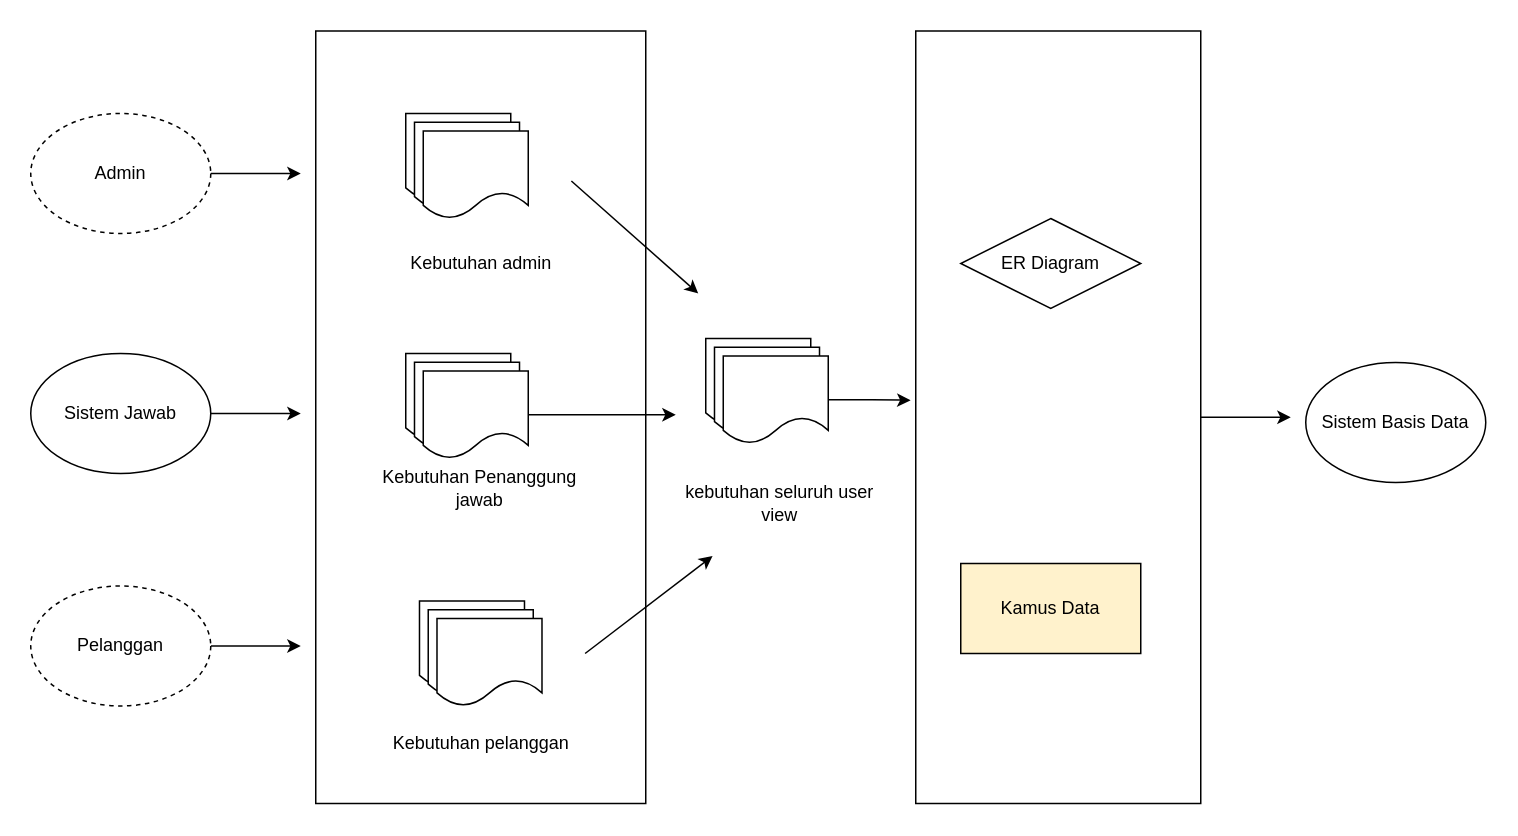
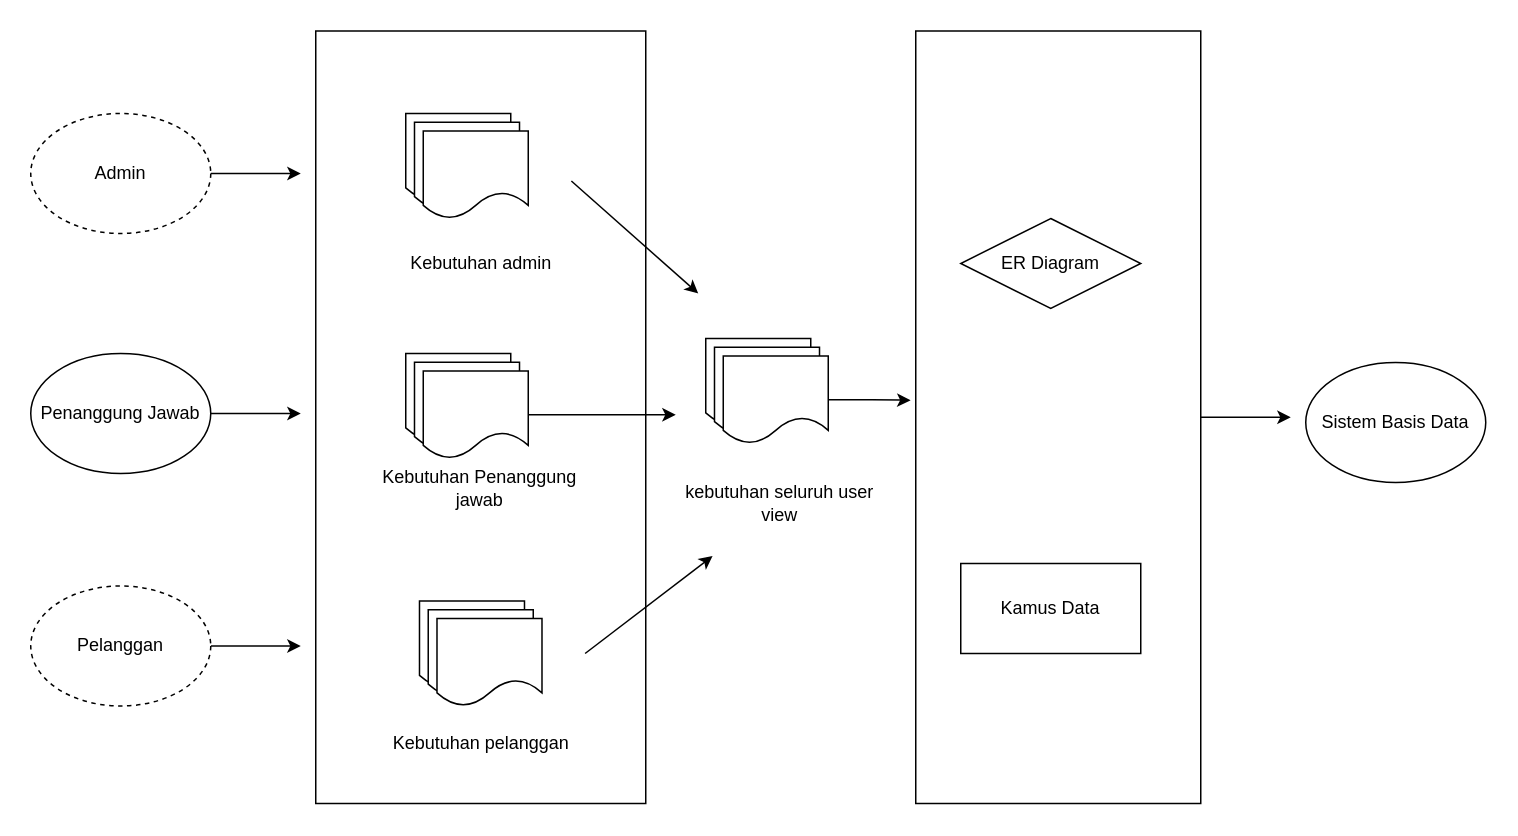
(121, 413) -> (121, 413)
(1051, 608) -> (1051, 608)
